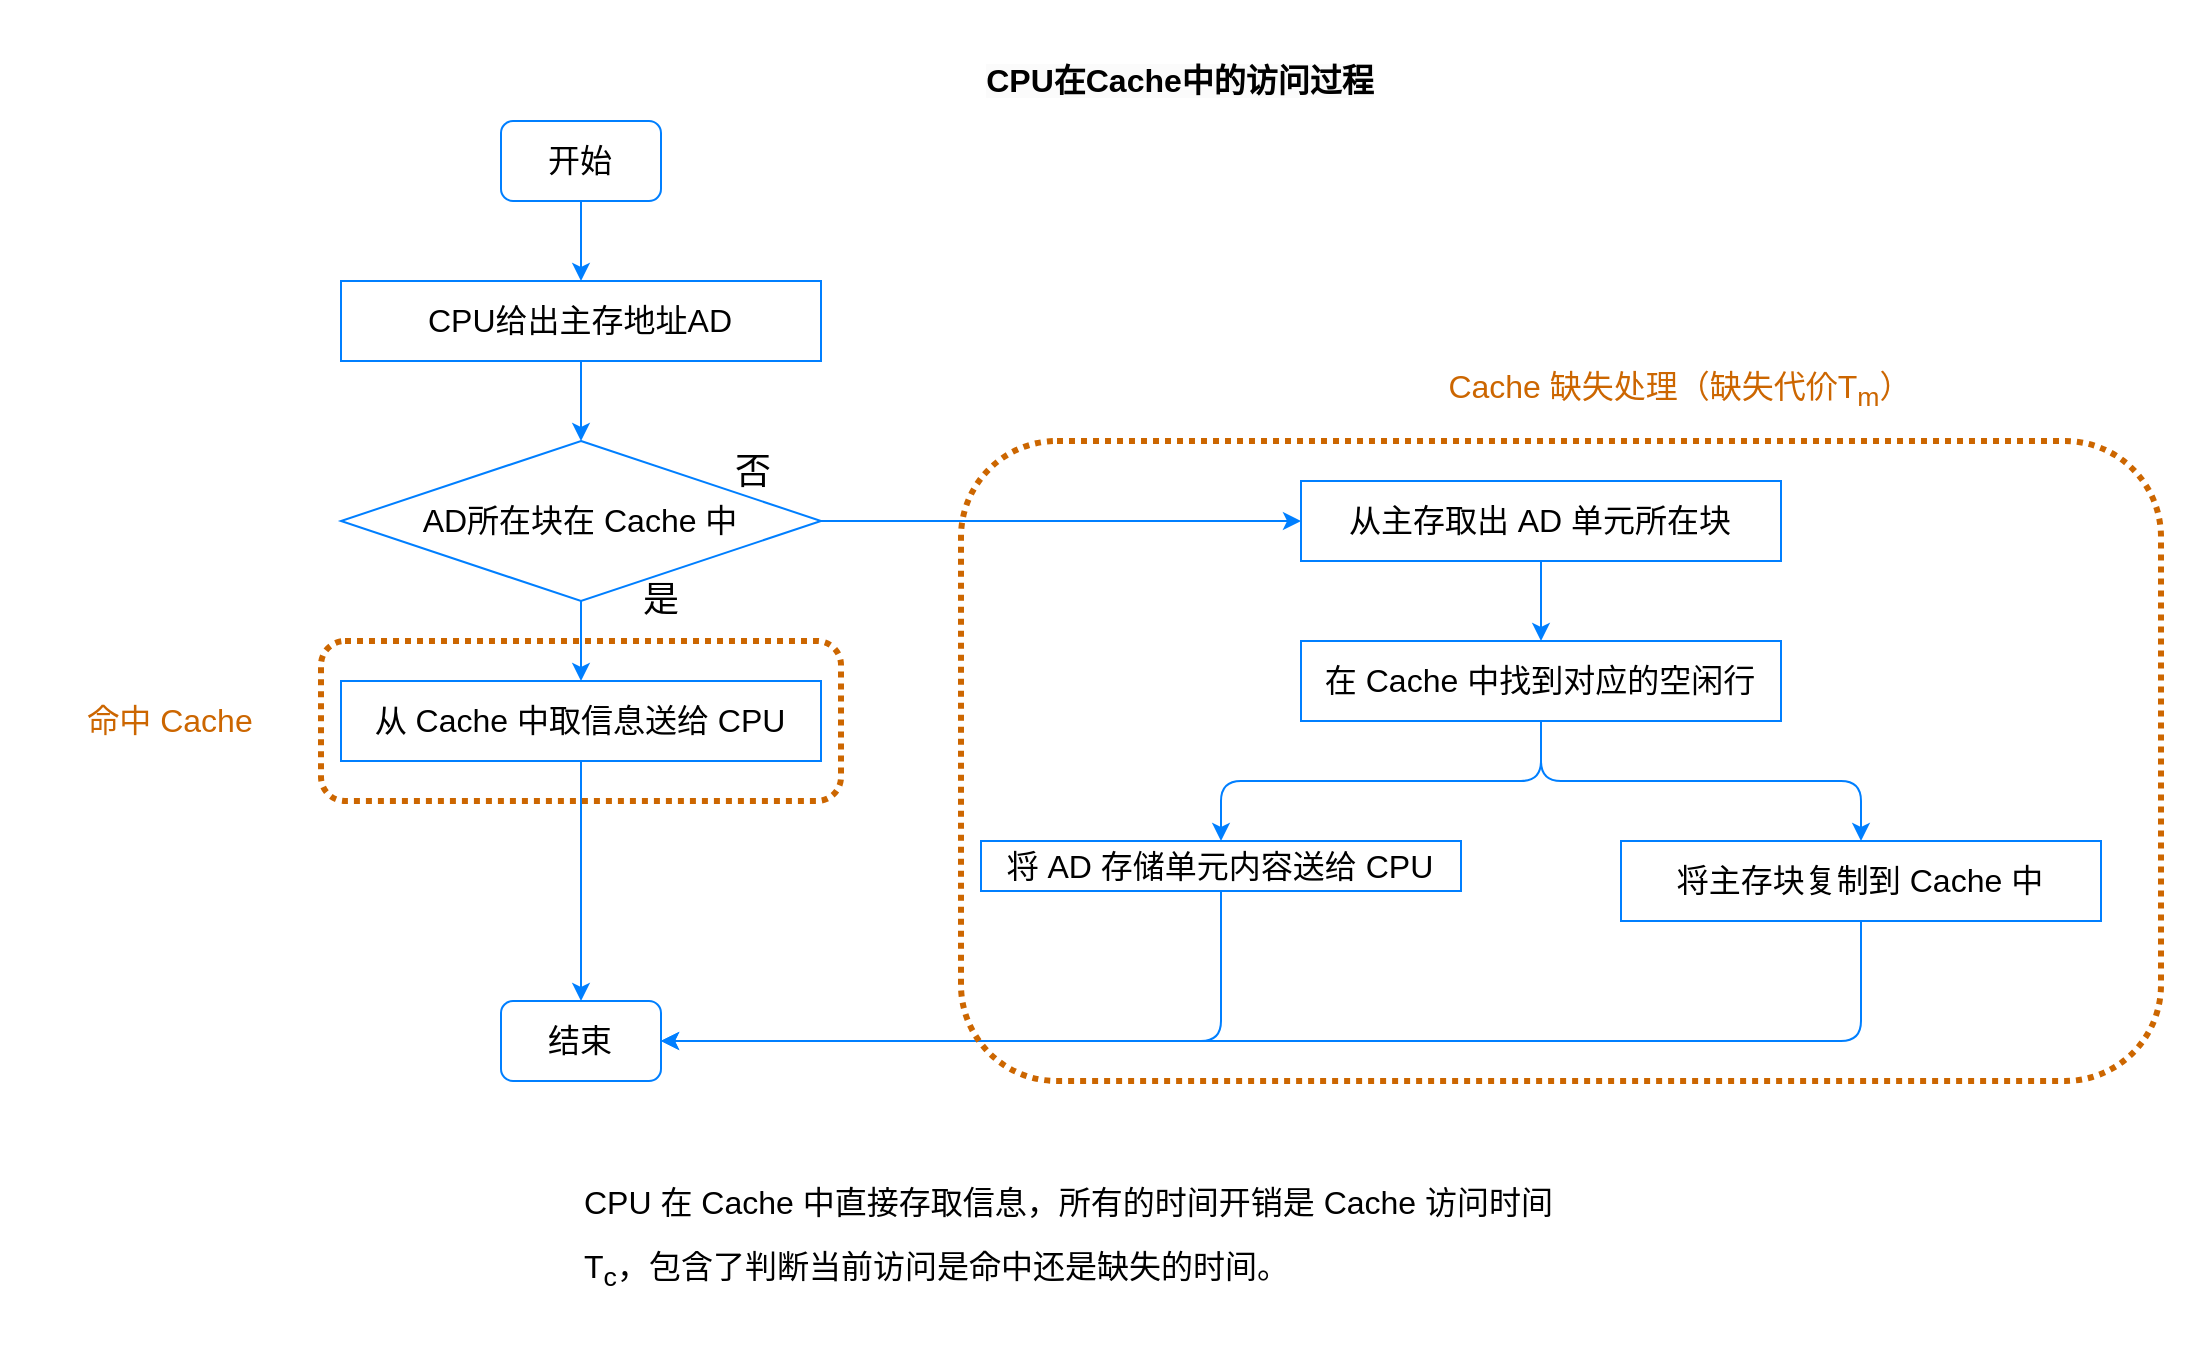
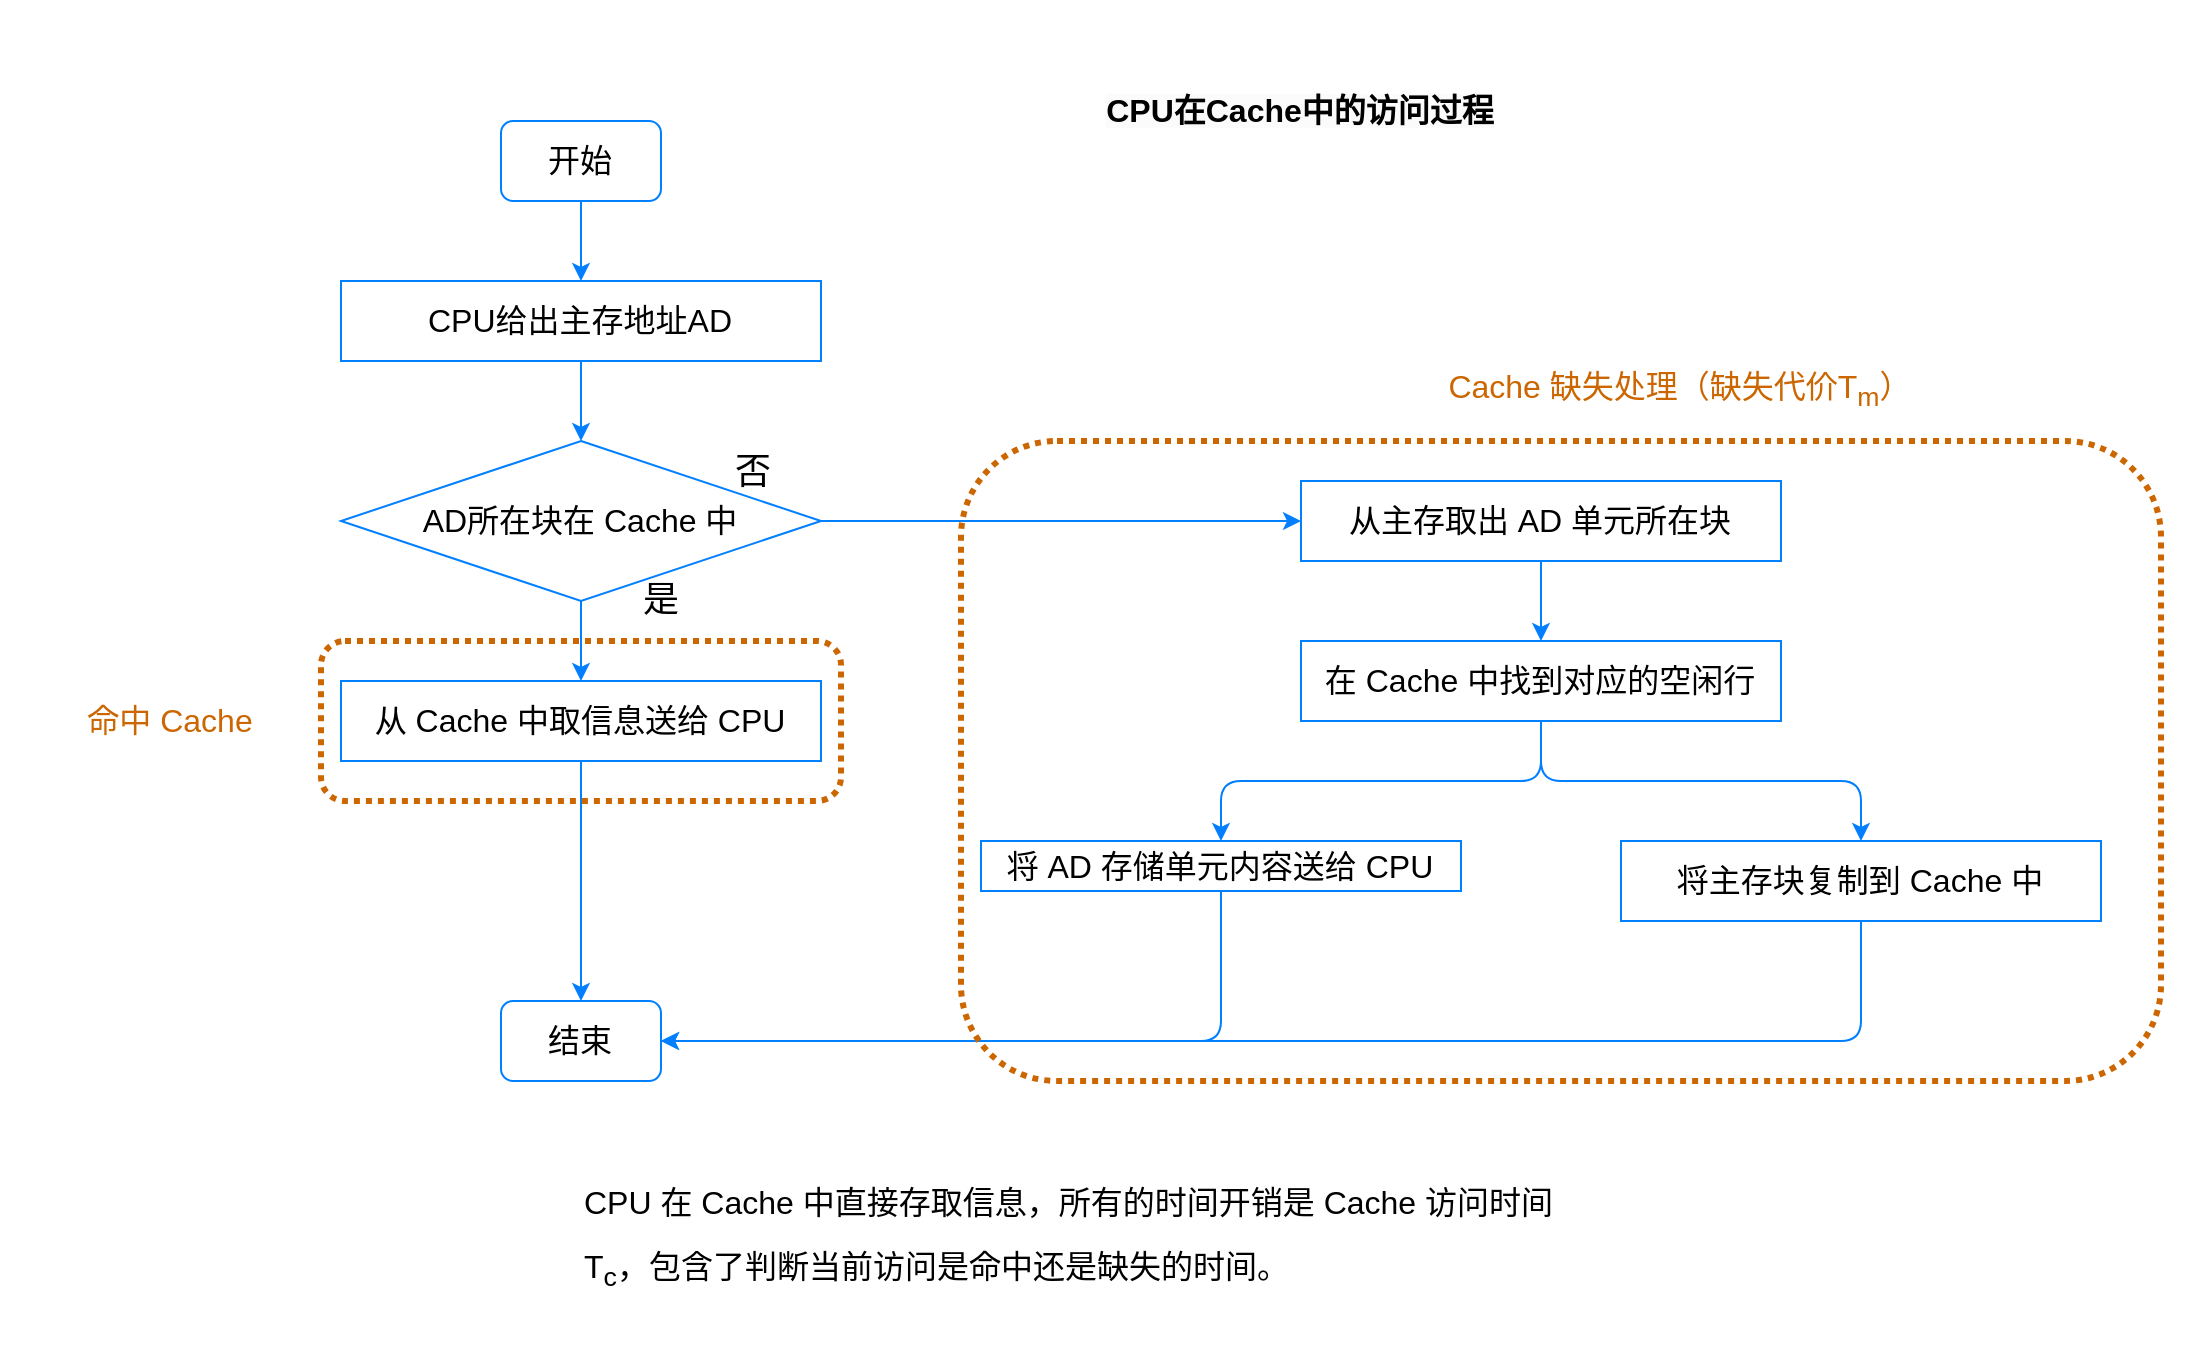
(1181, 81) -> (1301, 111)
